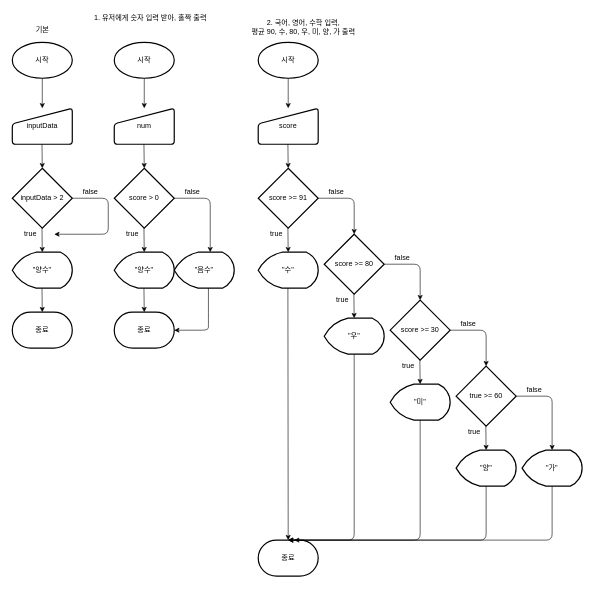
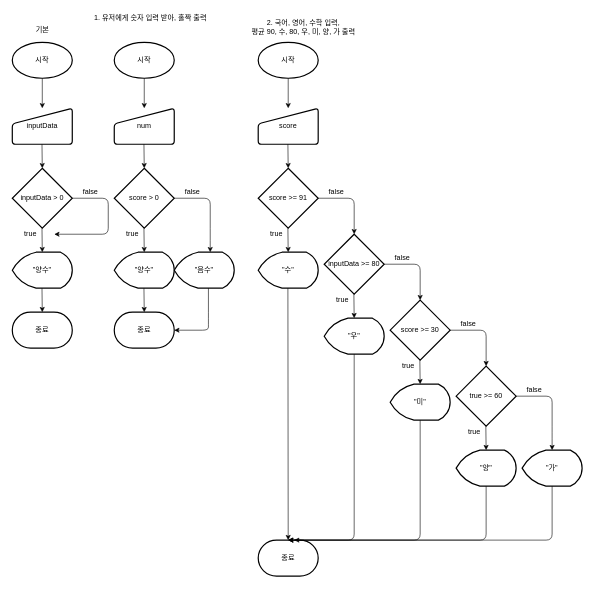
(42, 198) -> (42, 198)
(354, 264) -> (354, 264)
